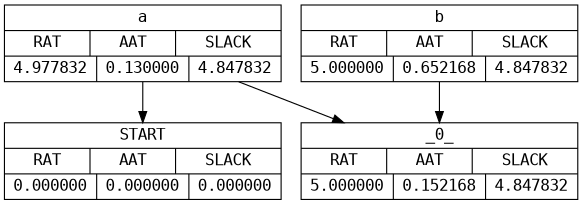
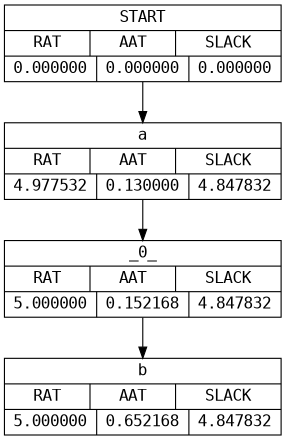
(51, 68) -> (51, 186)
(143, 97) -> (143, 97)
(439, 97) -> (143, 332)
